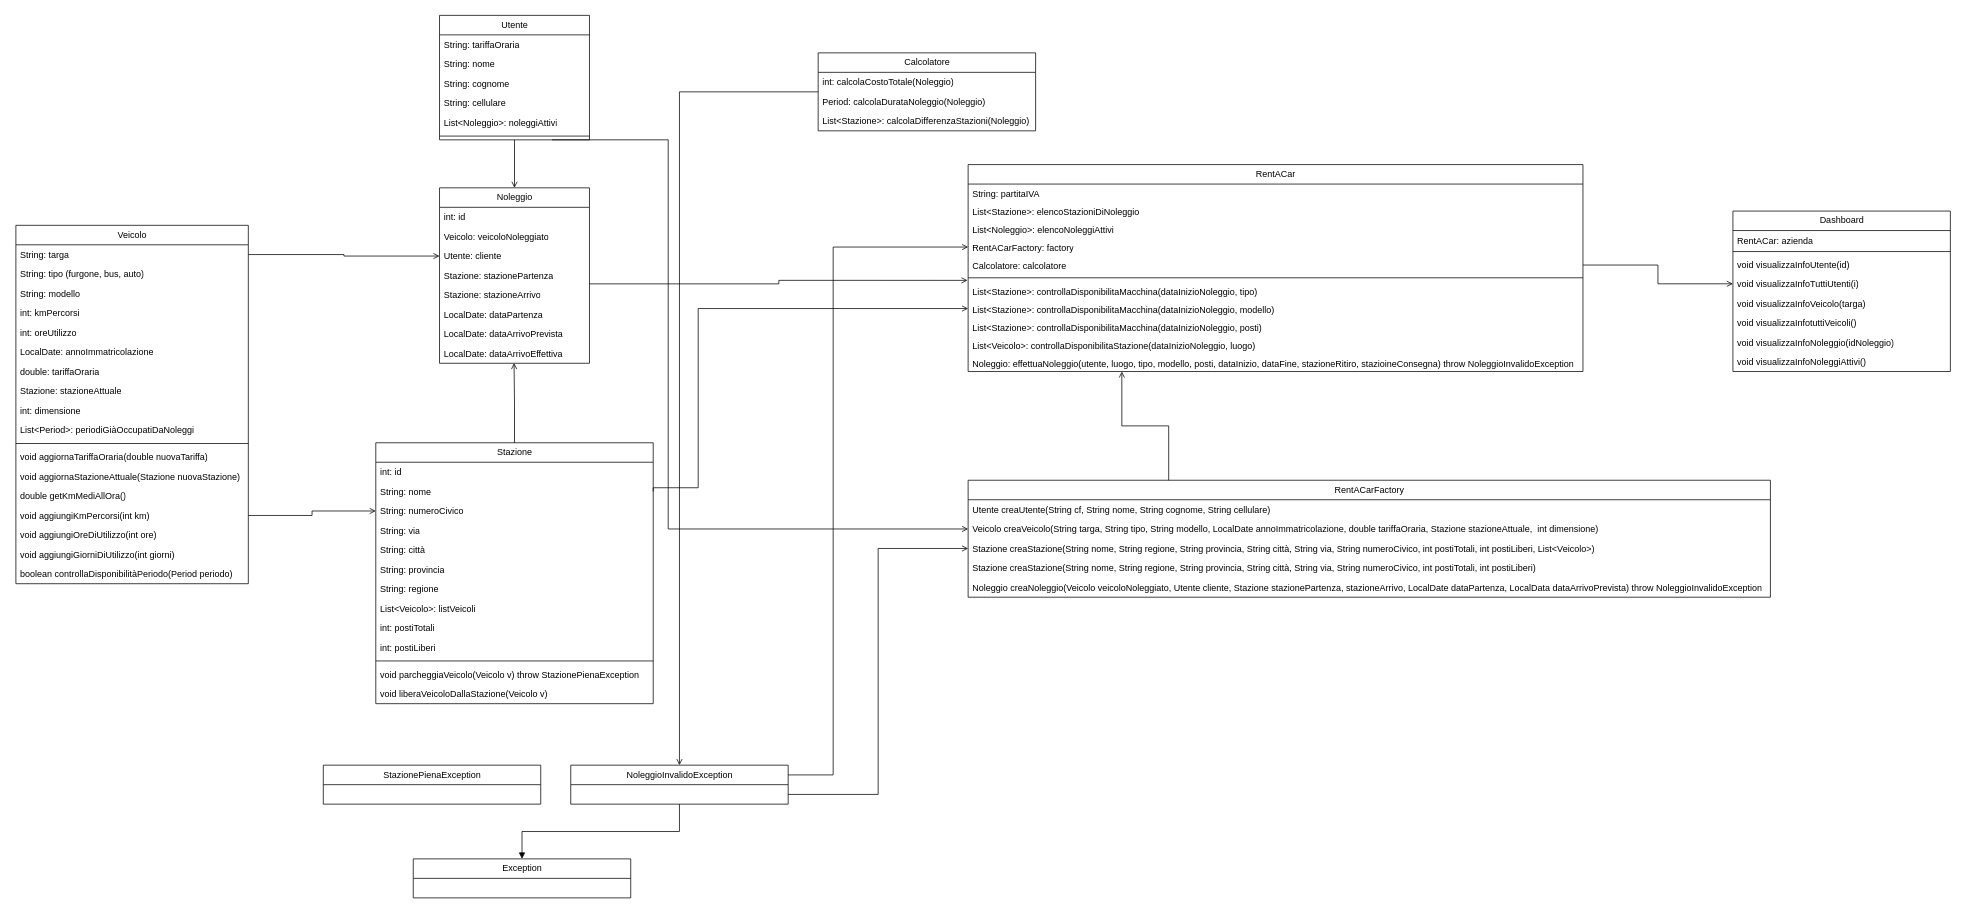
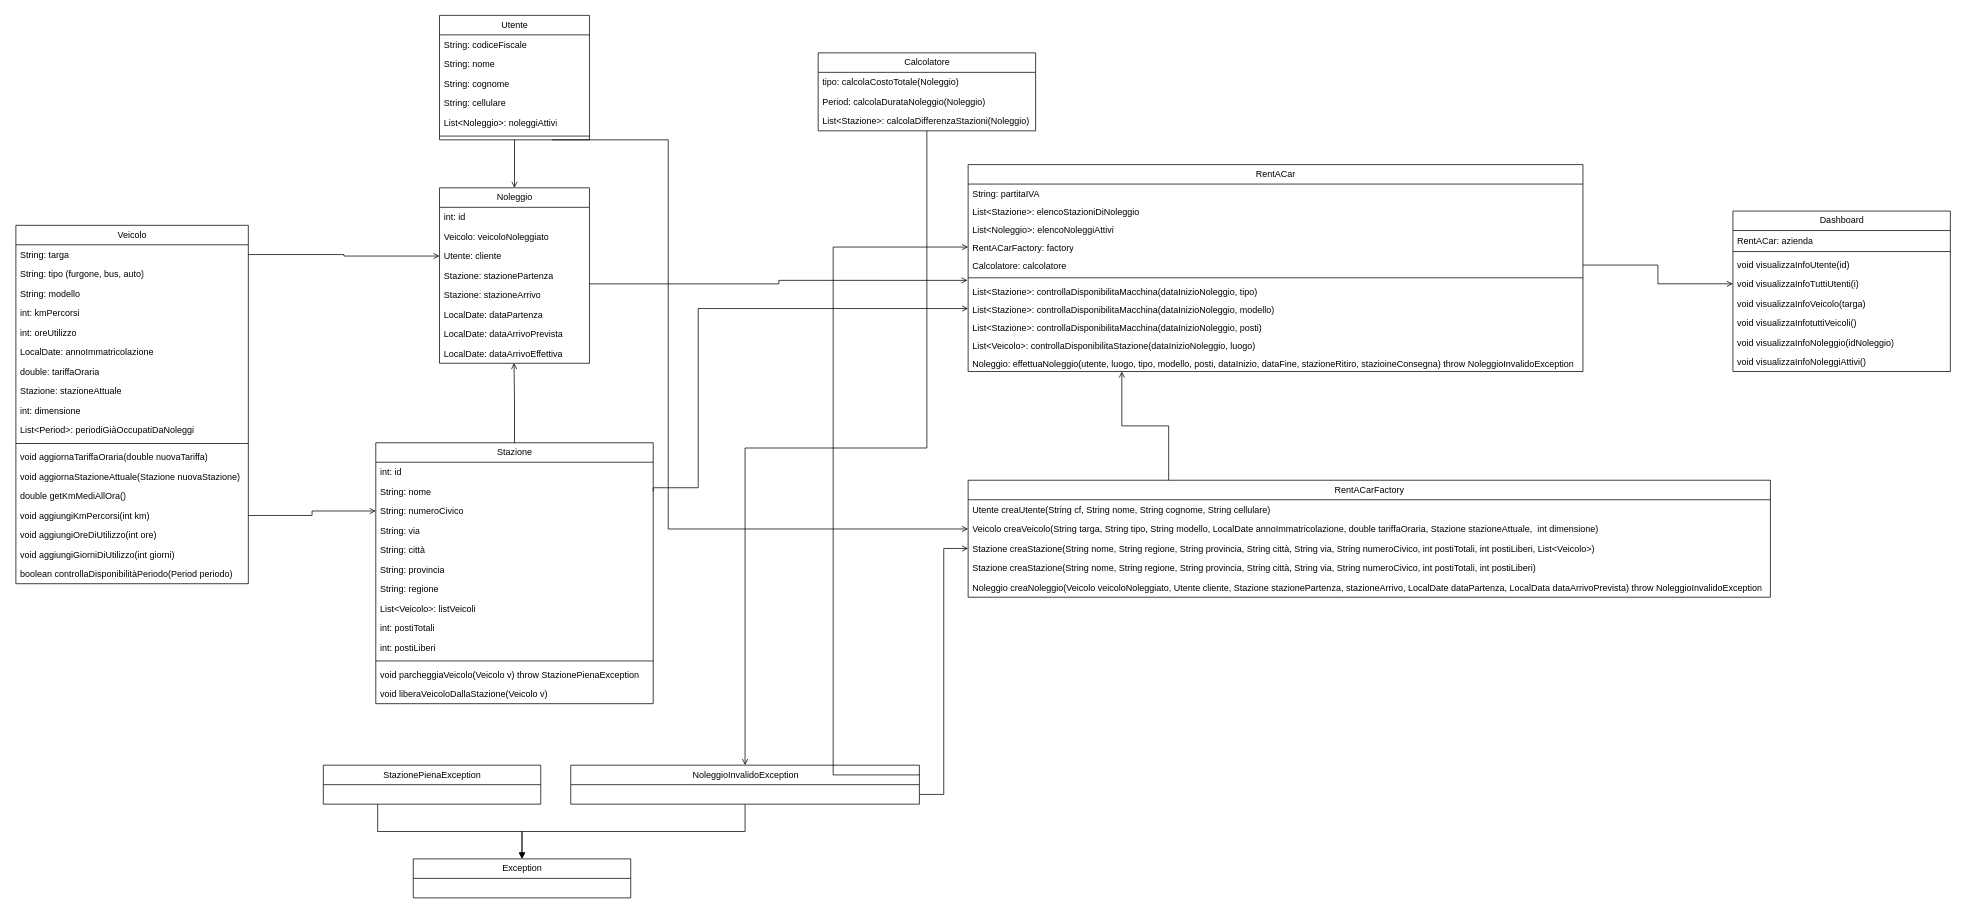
(491, 46) -> (490, 46)
(896, 83) -> (899, 83)
(679, 785) -> (745, 785)
none -> (434, 832)
